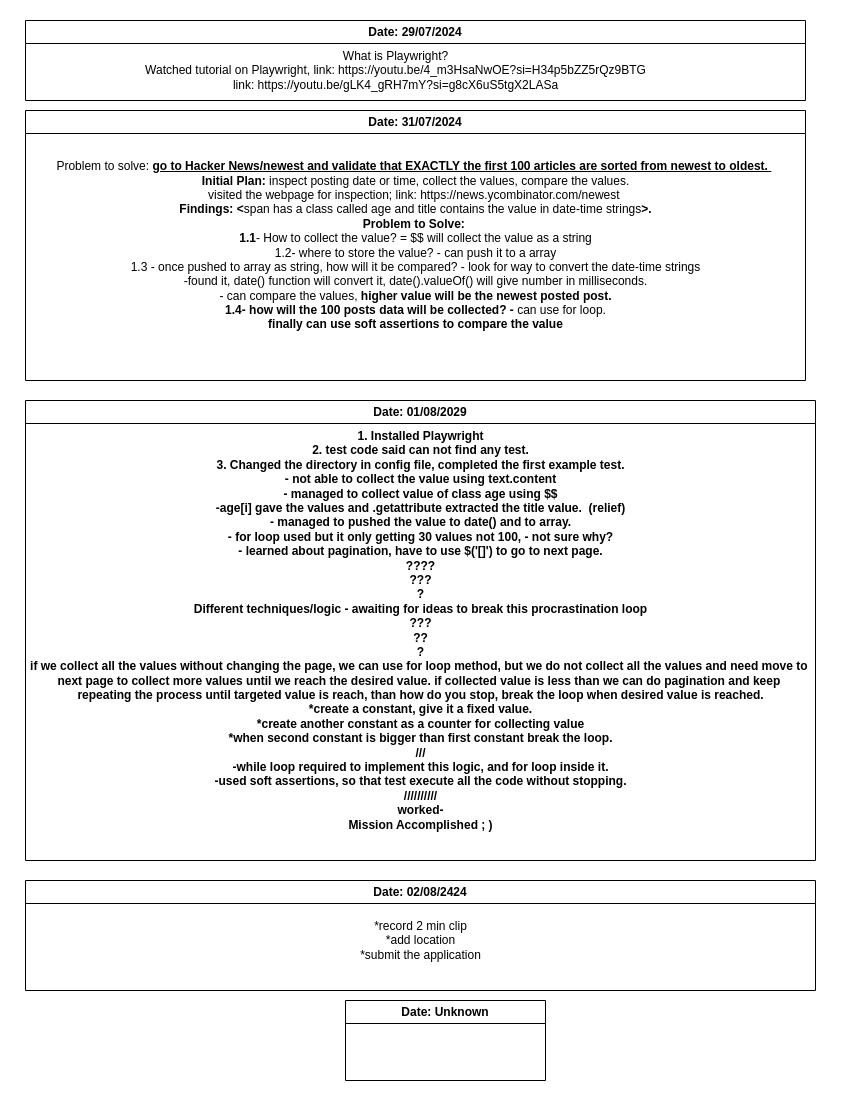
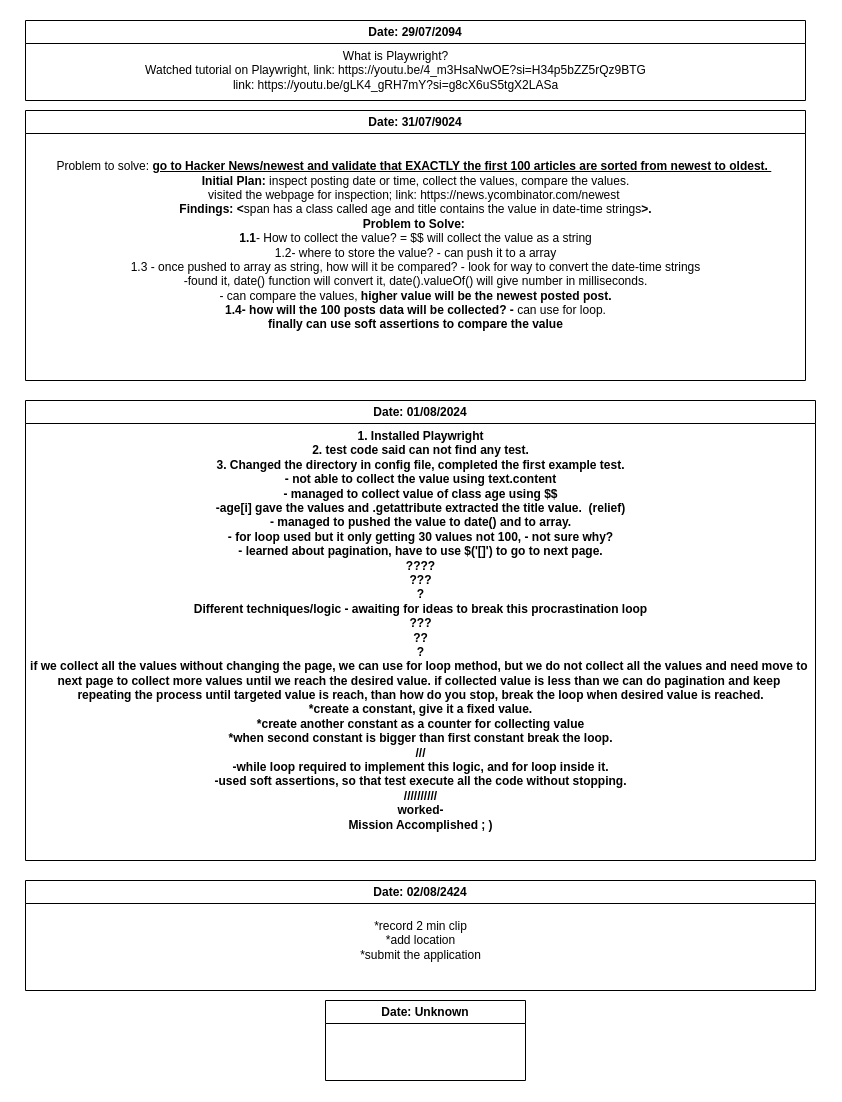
(416, 33) -> (416, 33)
(416, 123) -> (416, 123)
(421, 413) -> (421, 413)
(446, 1041) -> (426, 1041)
